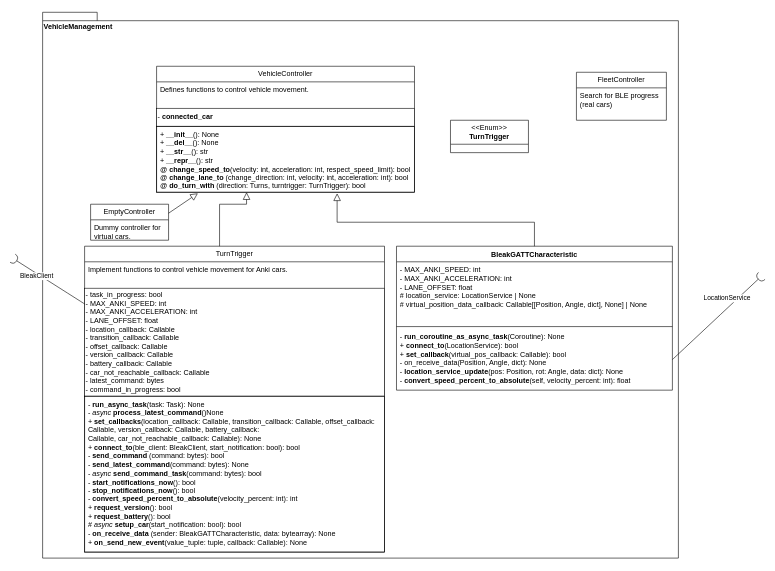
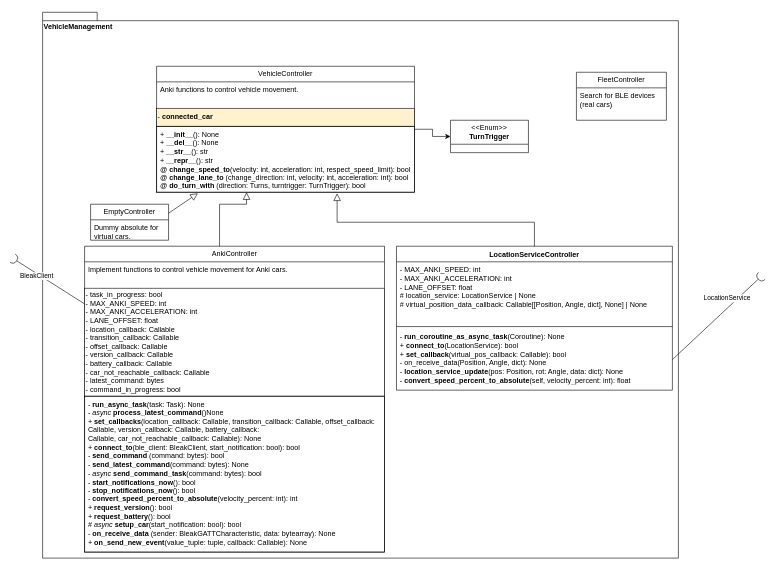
(242, 90) -> (236, 90)
(622, 101) -> (622, 101)
(285, 117) -> (285, 117)
none -> (434, 137)
(130, 233) -> (130, 233)
(234, 254) -> (234, 254)
(534, 255) -> (534, 255)
